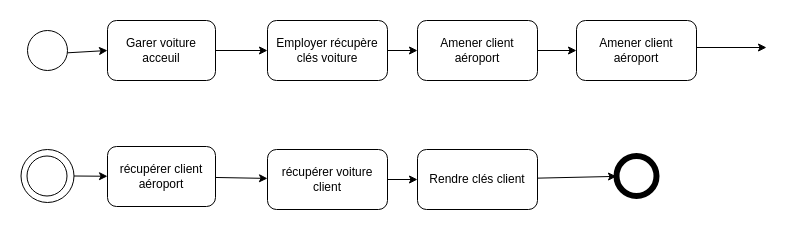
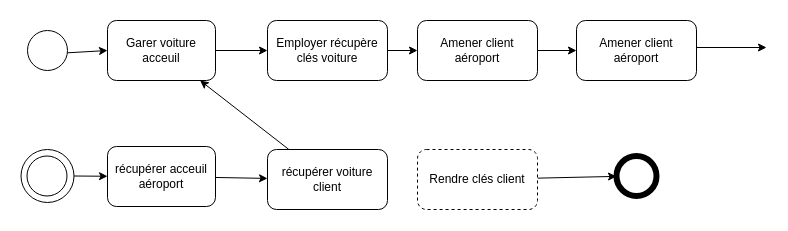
(162, 177) -> (162, 177)
(399, 180) -> (247, 117)
(478, 180) -> (478, 180)
